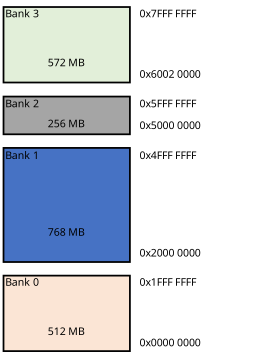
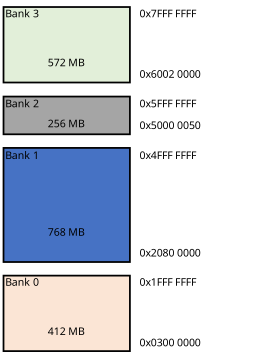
(170, 126) -> (170, 126)
(170, 253) -> (170, 253)
(67, 332) -> (67, 332)
(170, 343) -> (170, 343)
